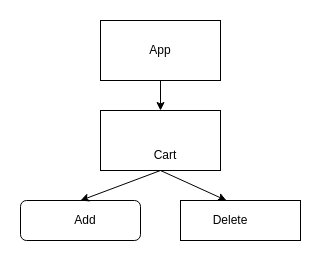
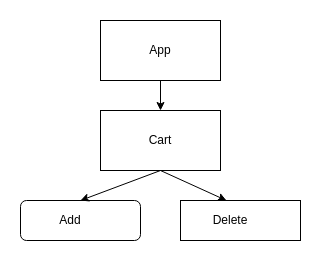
(166, 156) -> (161, 141)
(86, 221) -> (71, 221)
